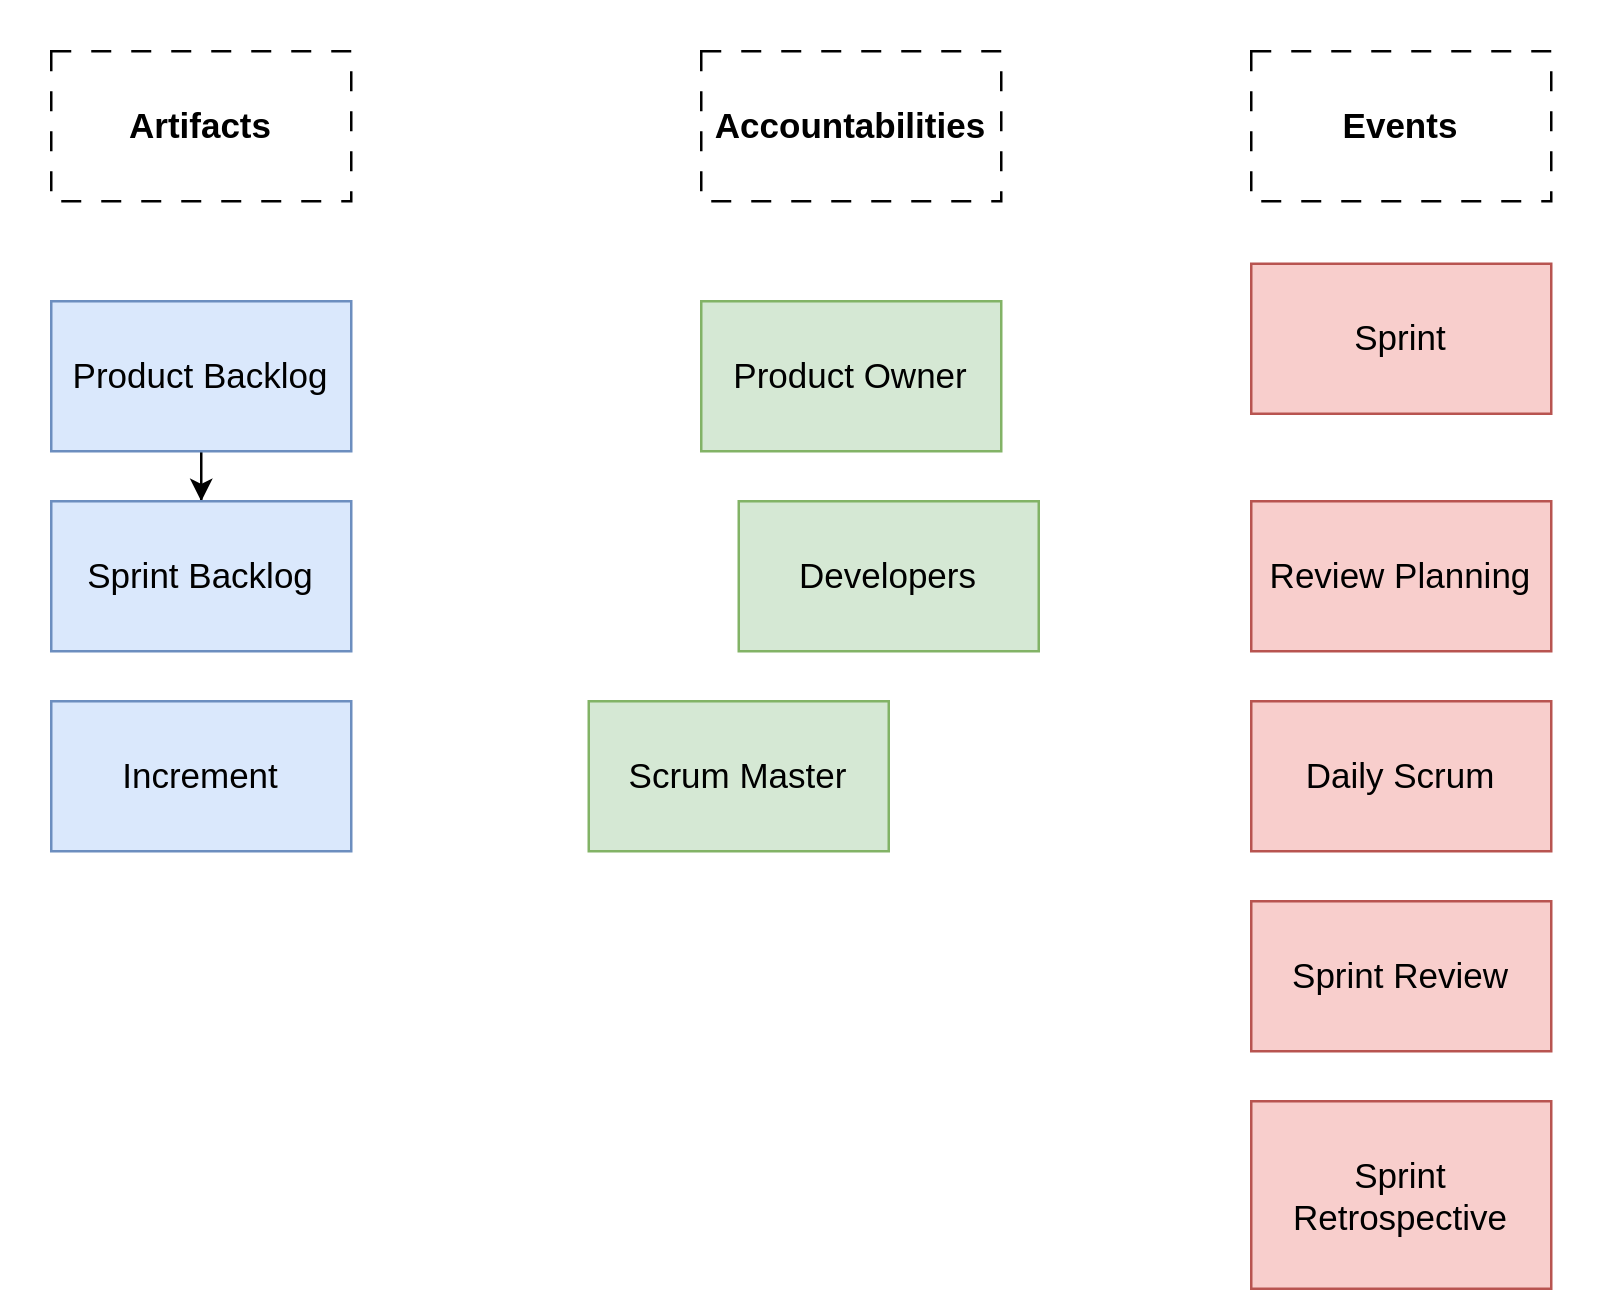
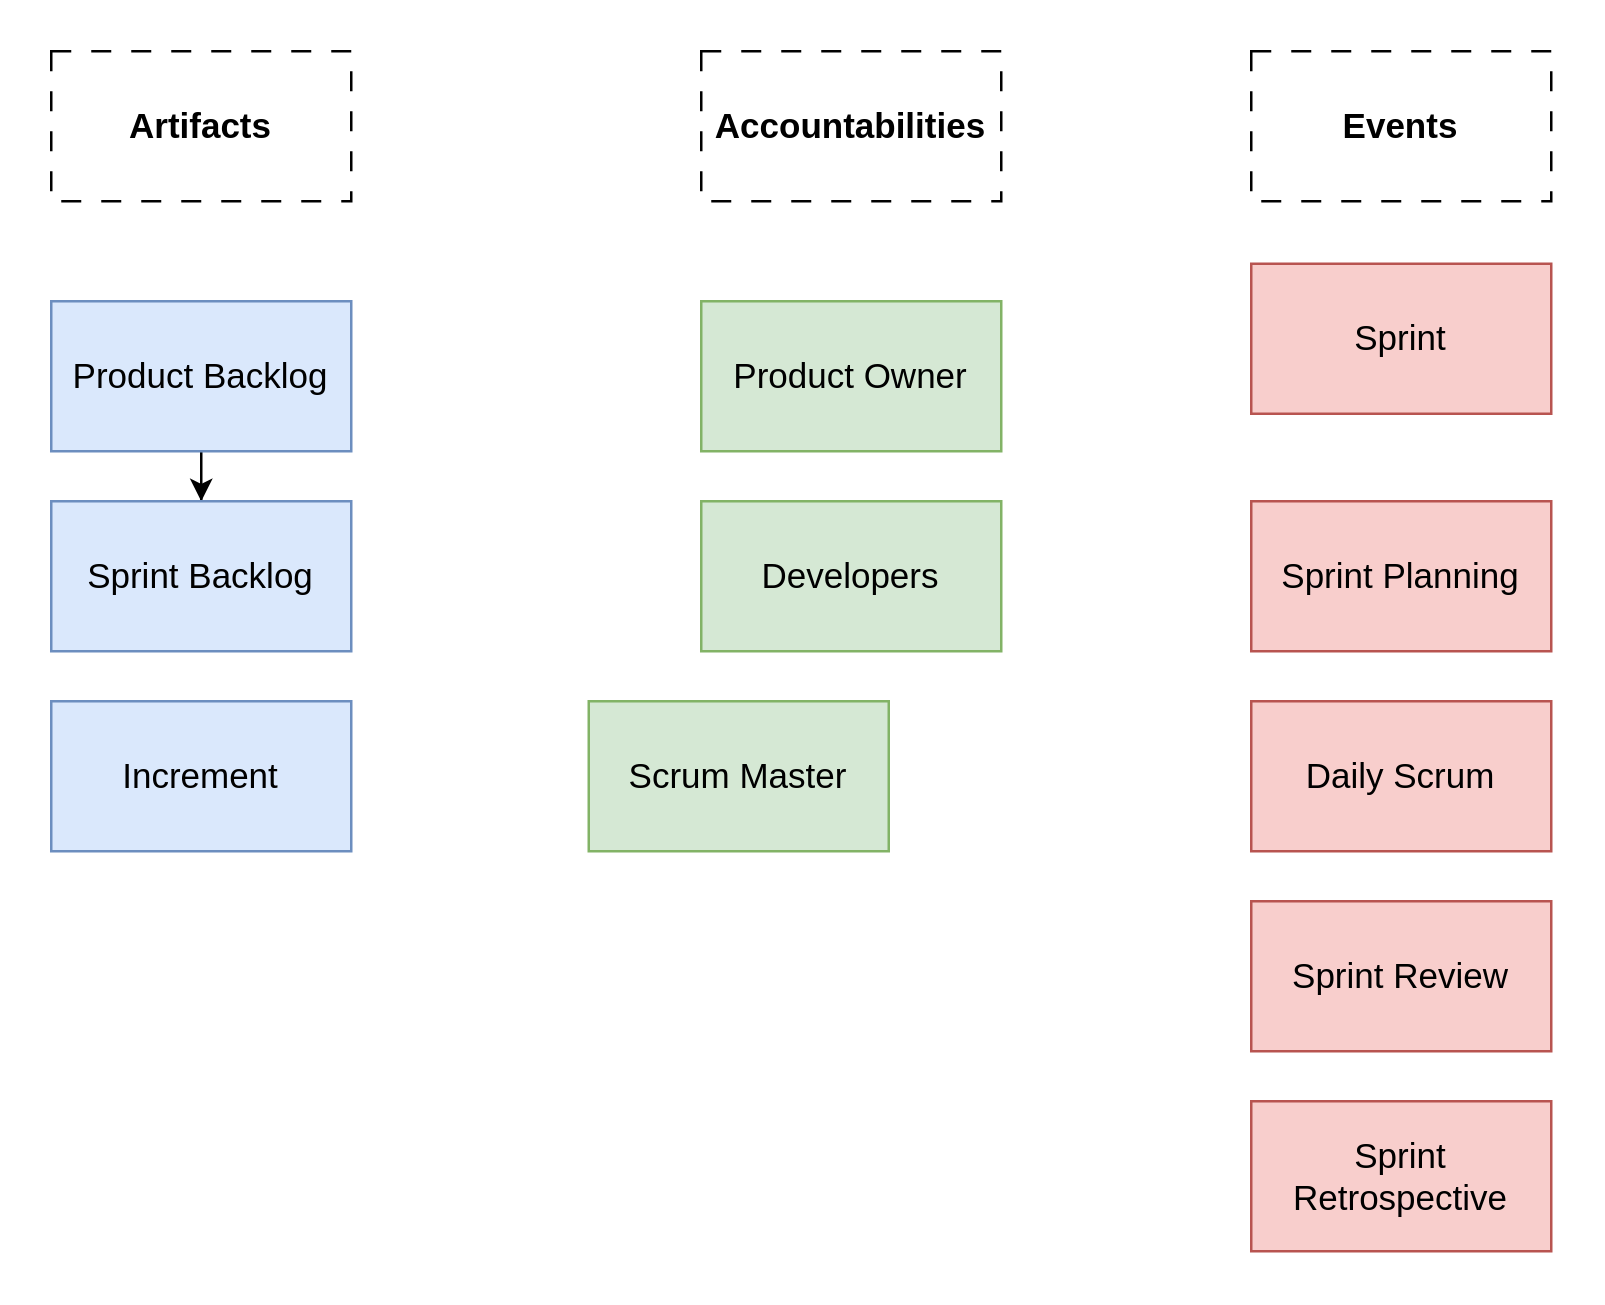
(889, 576) -> (851, 576)
(1401, 576) -> (1401, 576)
(1401, 1195) -> (1401, 1176)
